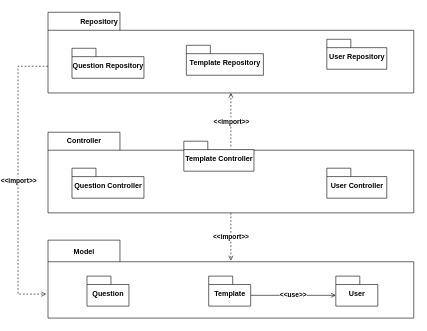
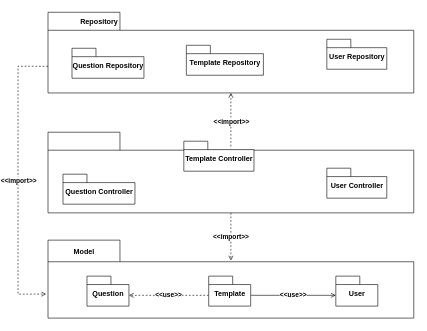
(84, 141) -> none
(108, 183) -> (99, 189)
none -> (170, 296)
